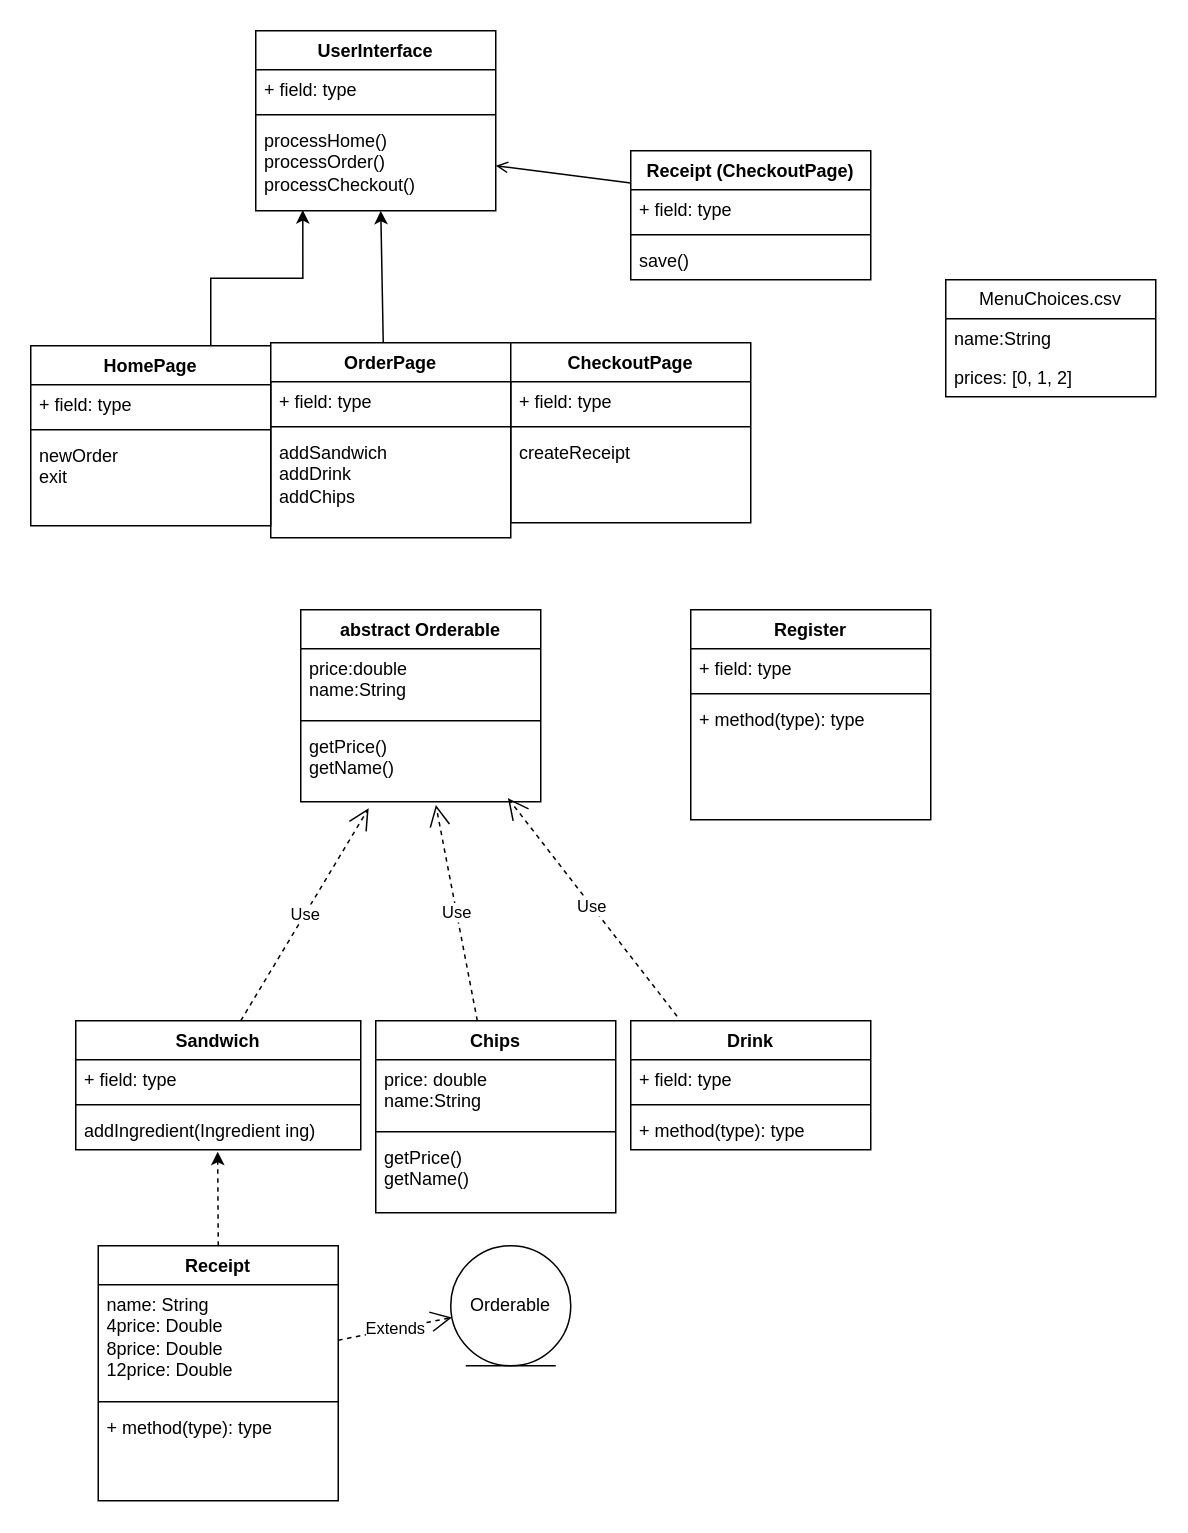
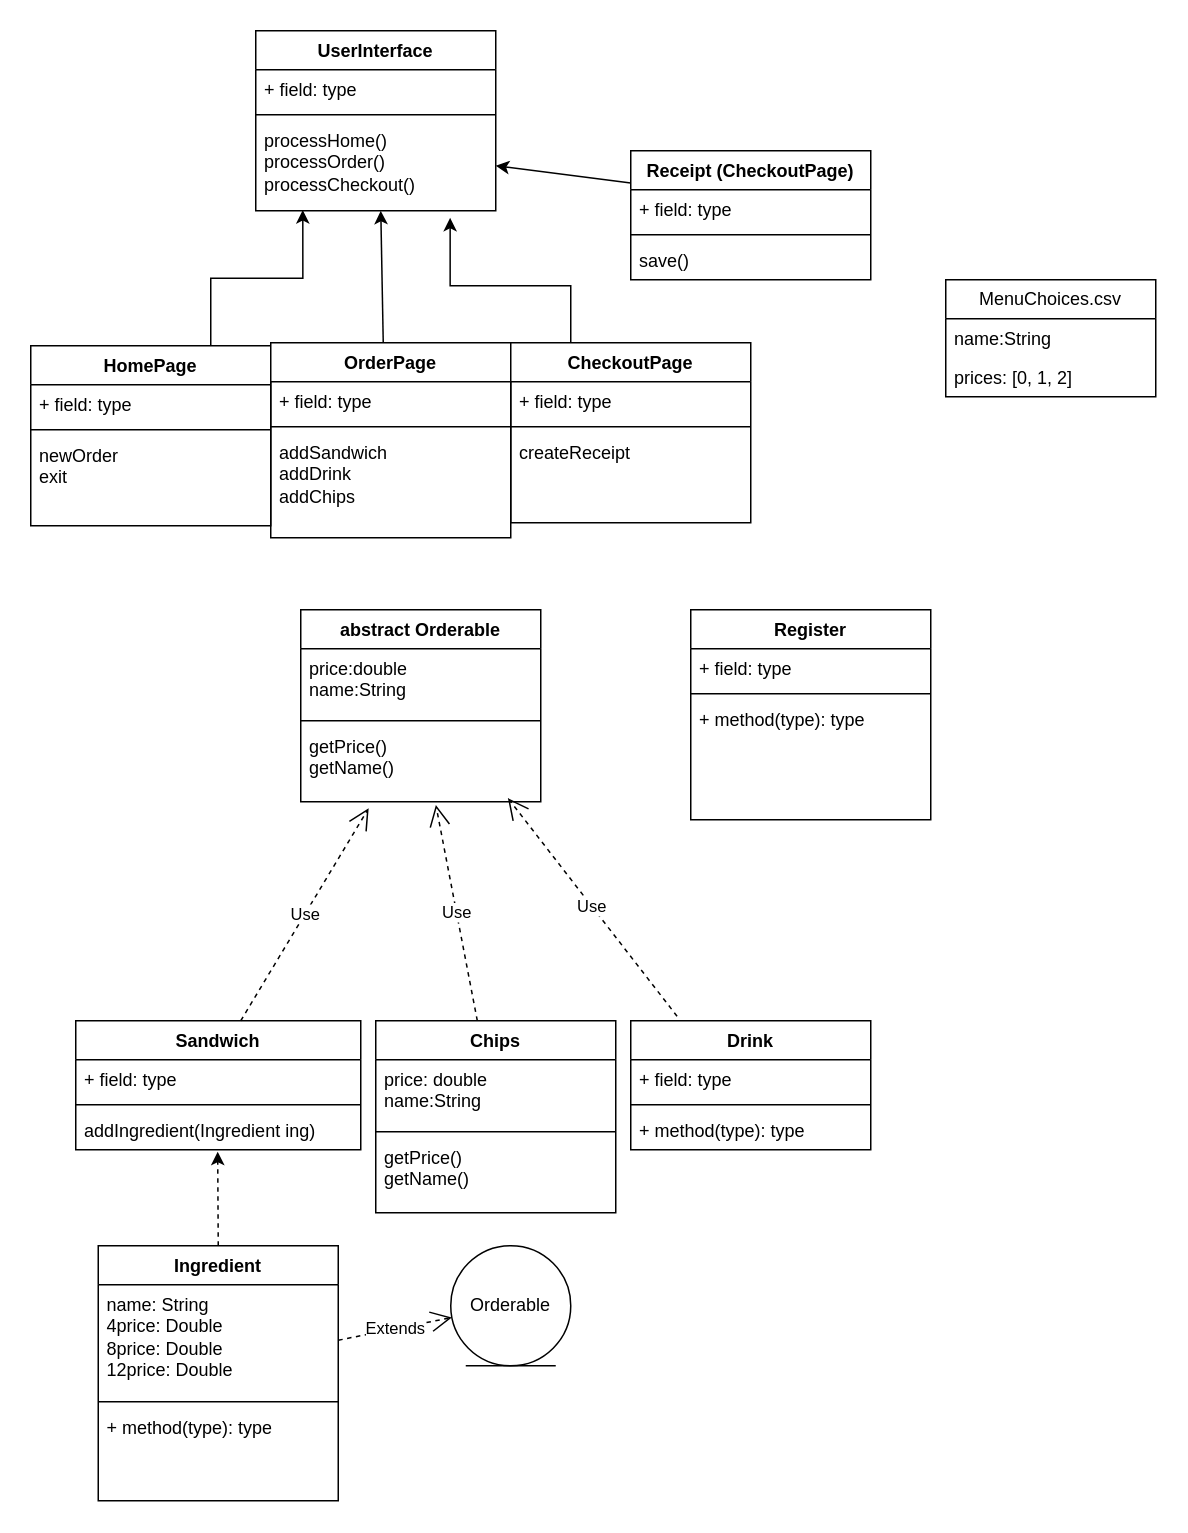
(504, 167) -> (507, 167)
none -> (510, 286)
(218, 1267) -> (218, 1267)
